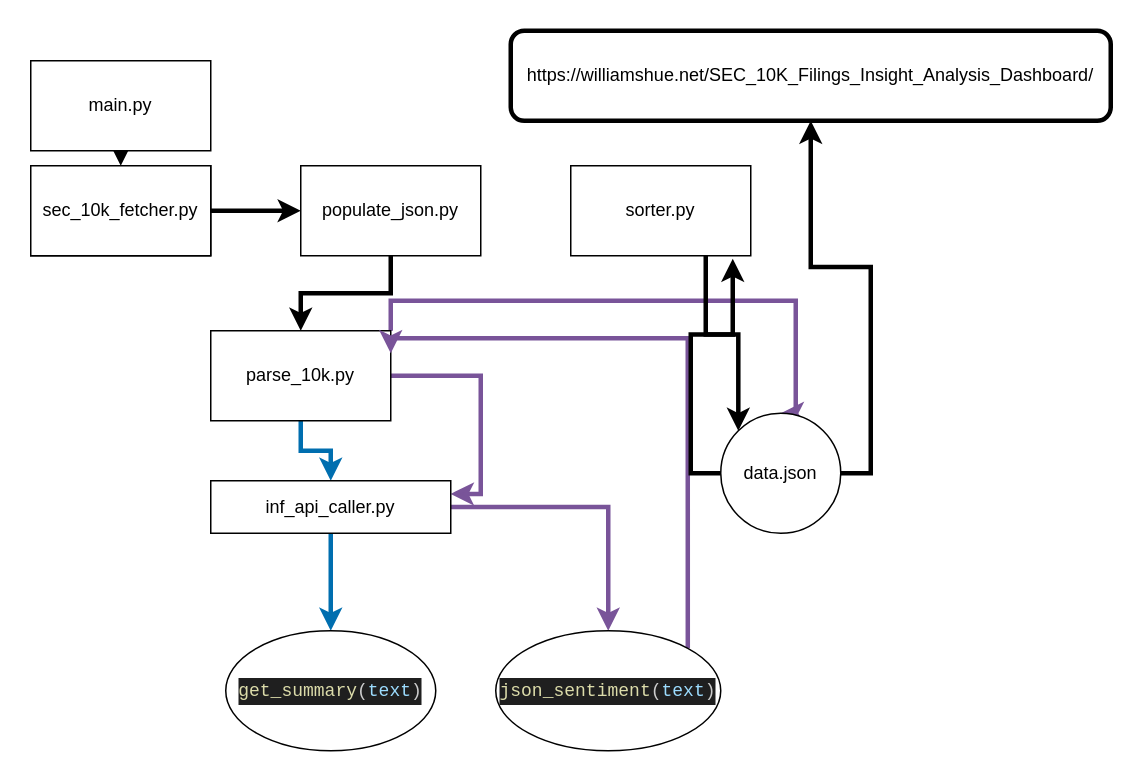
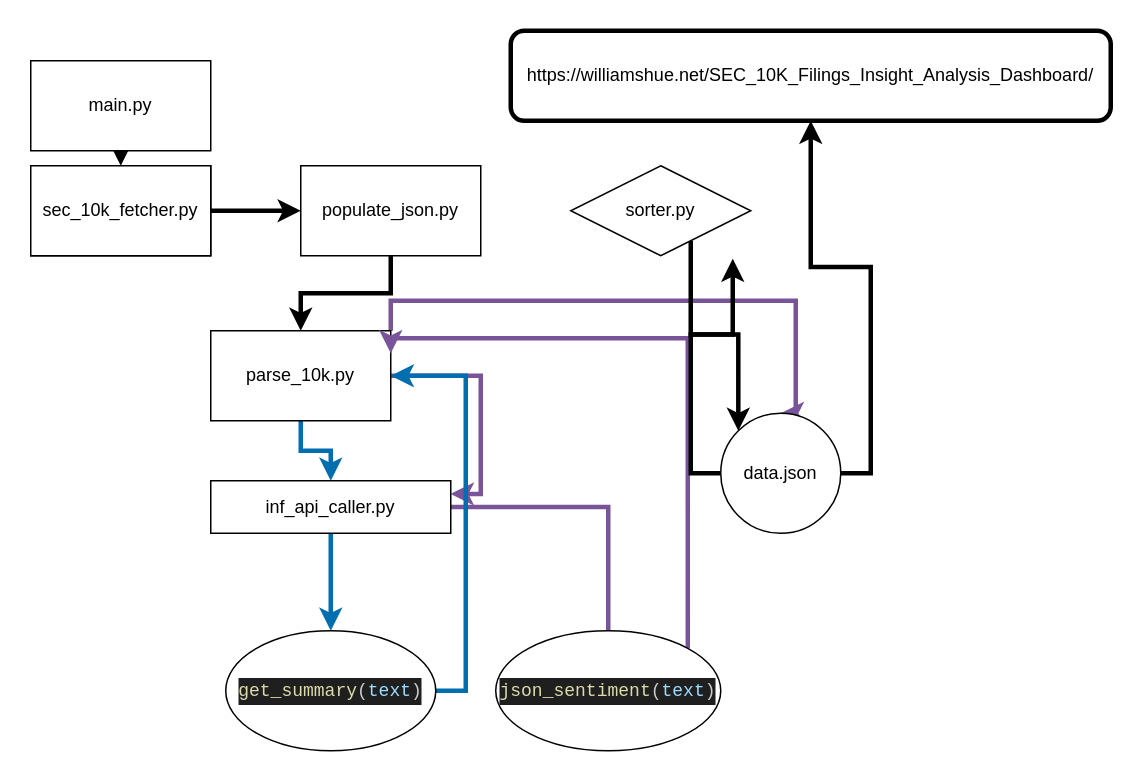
(661, 211) -> (661, 211)
(467, 507) -> (608, 628)
none -> (466, 610)
